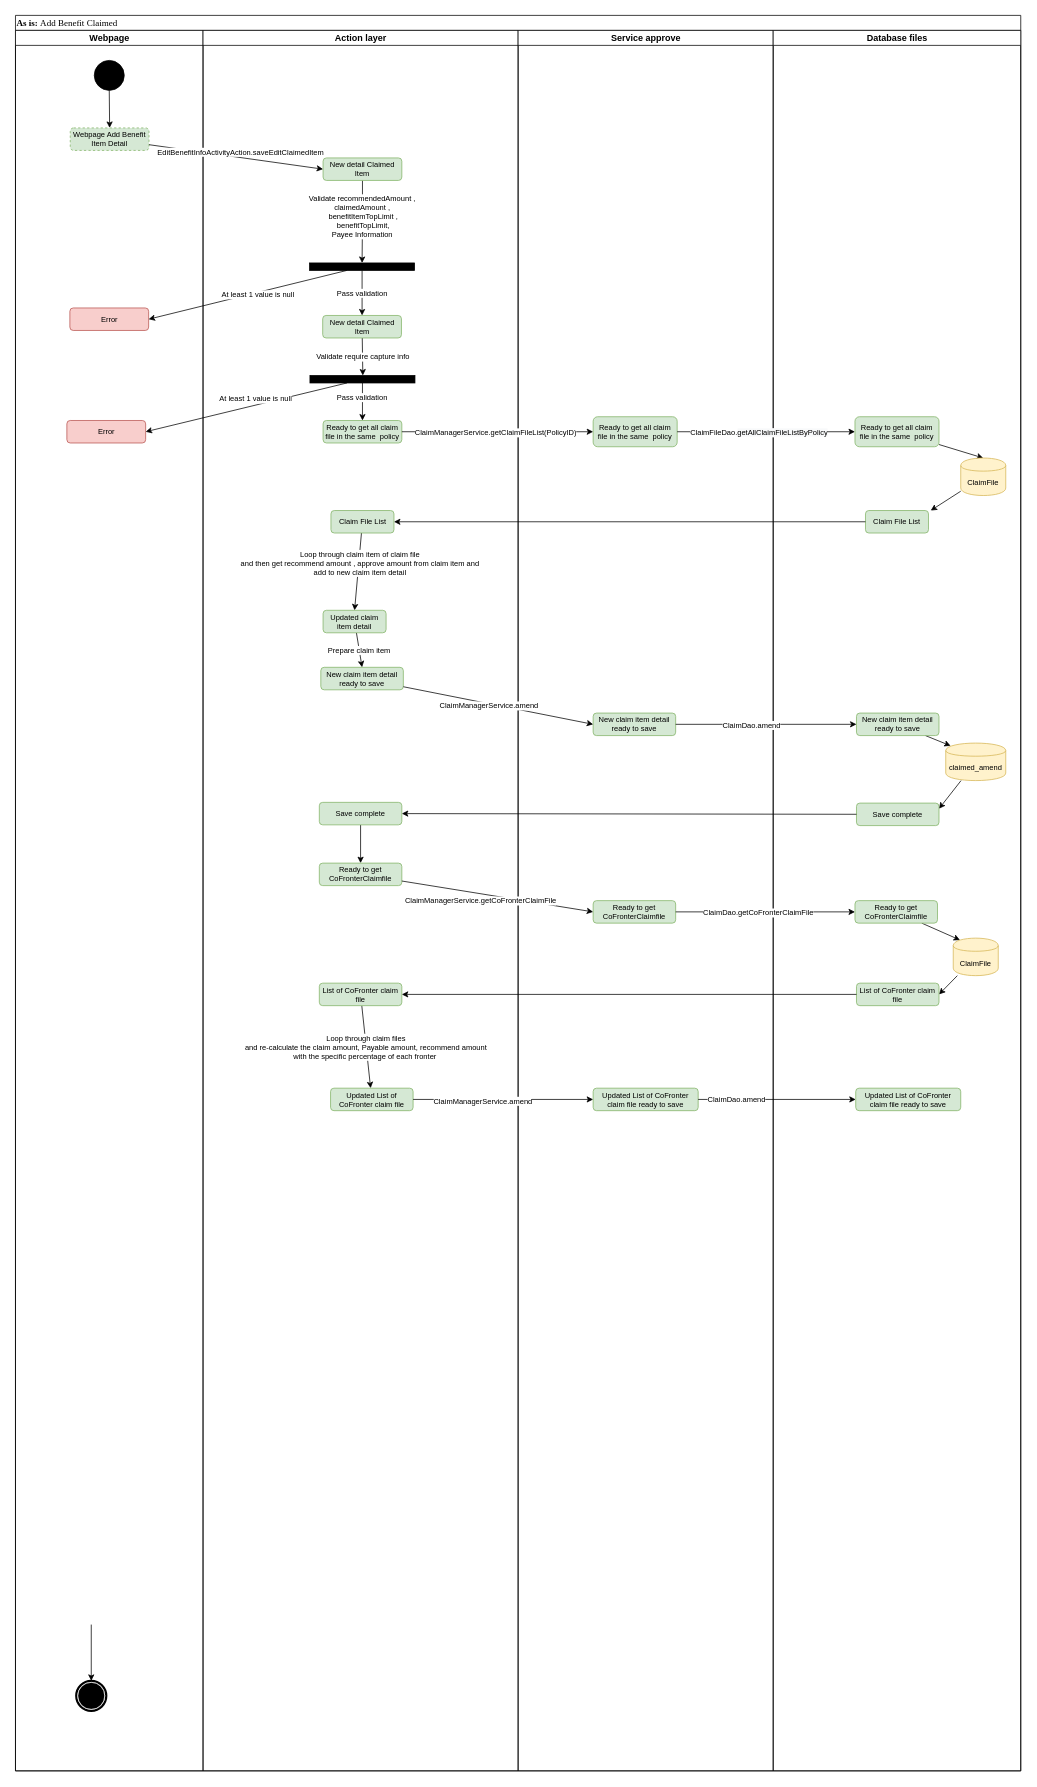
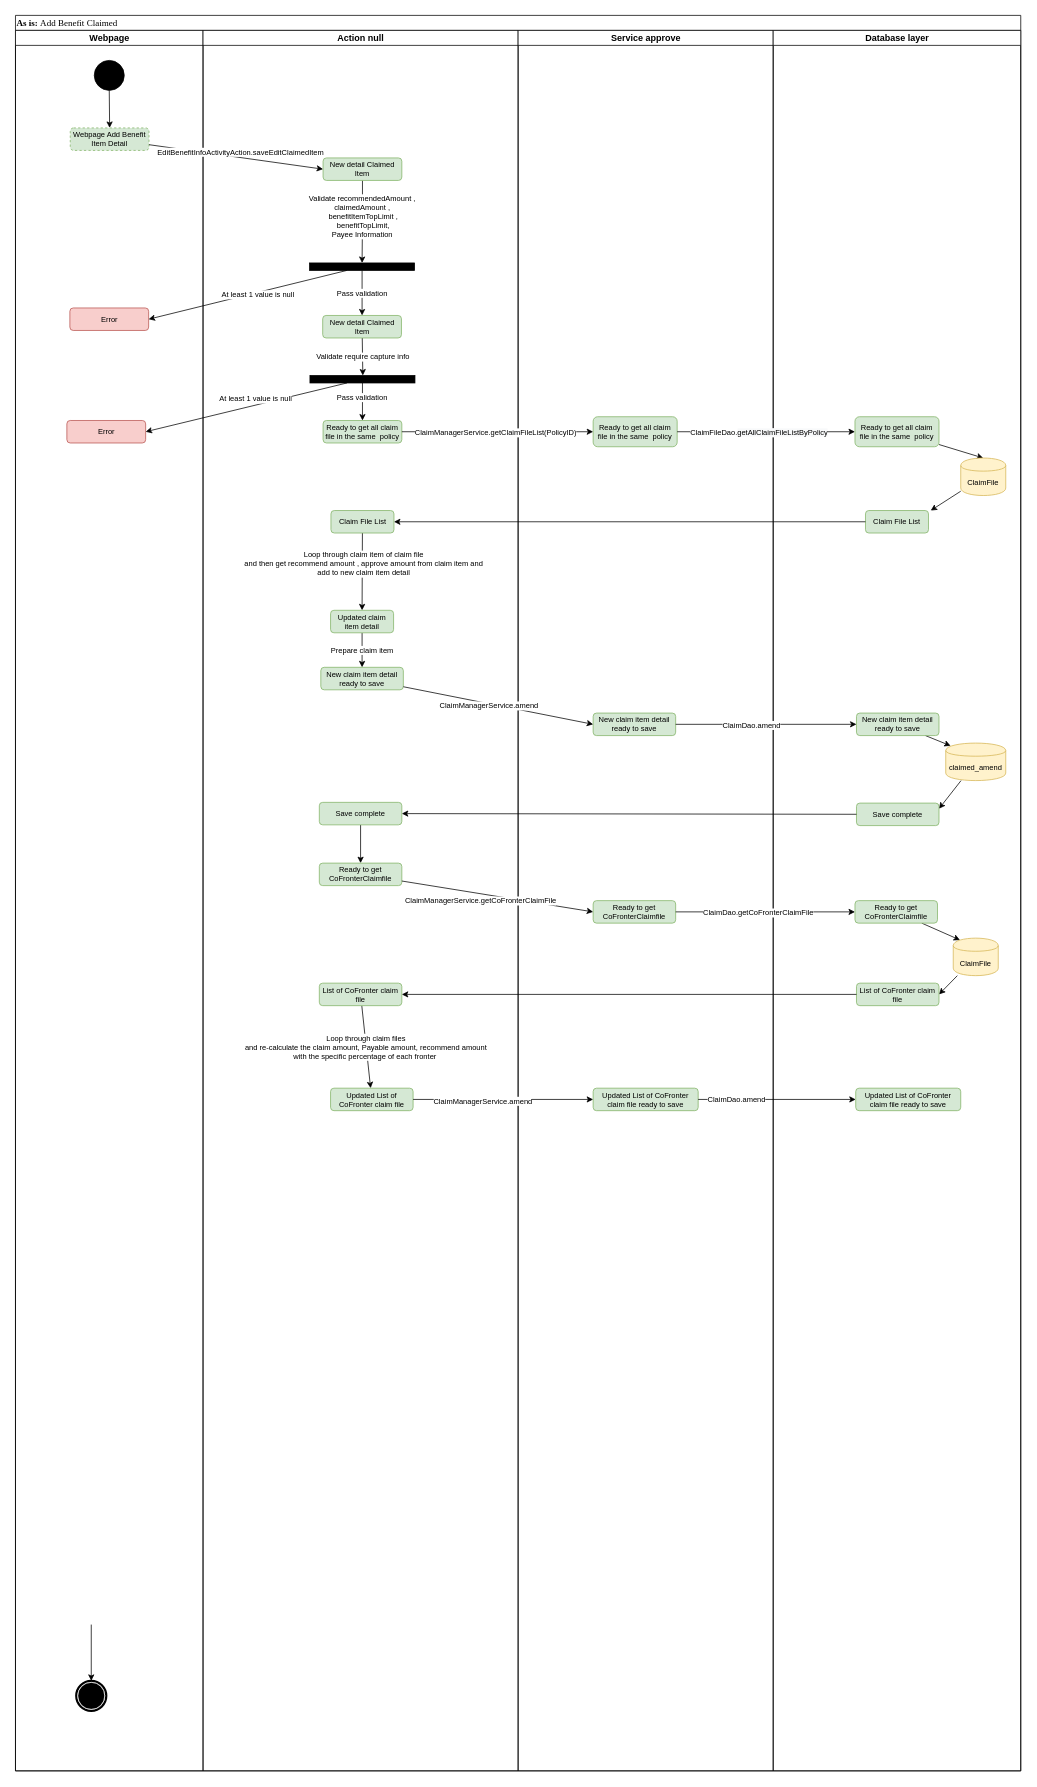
(361, 38) -> (361, 38)
(897, 38) -> (897, 38)
(354, 621) -> (362, 621)
